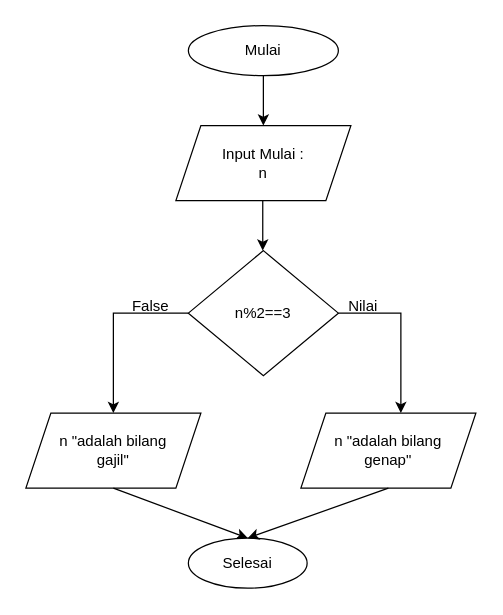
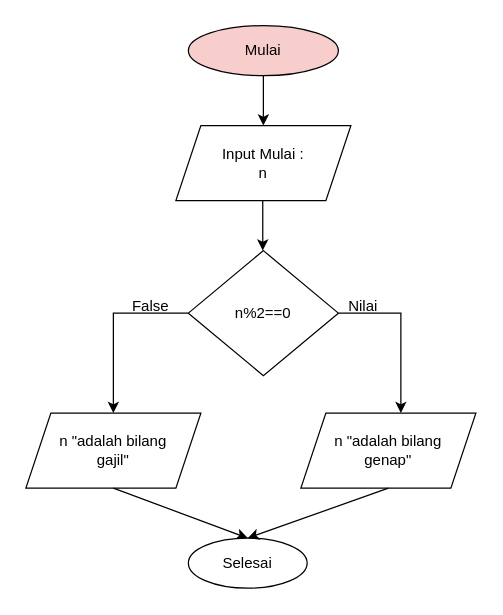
(263, 51) -> (263, 51)
(263, 313) -> (263, 313)
